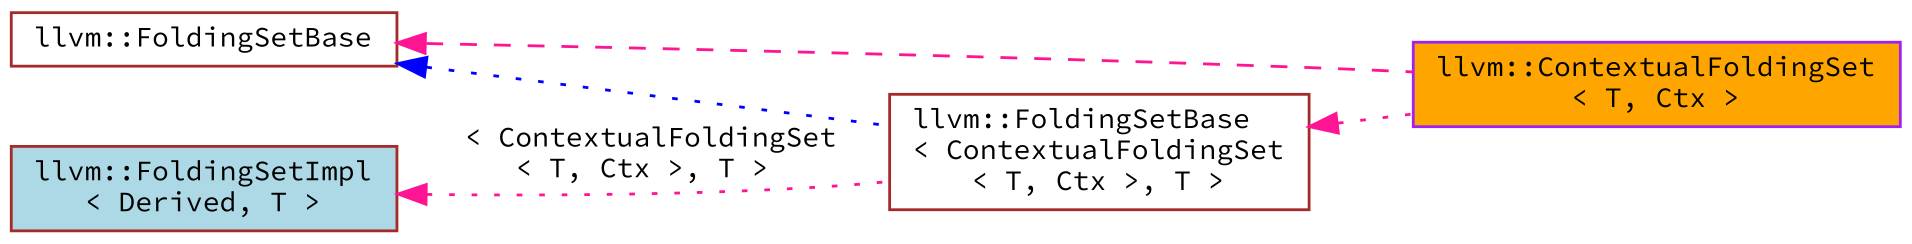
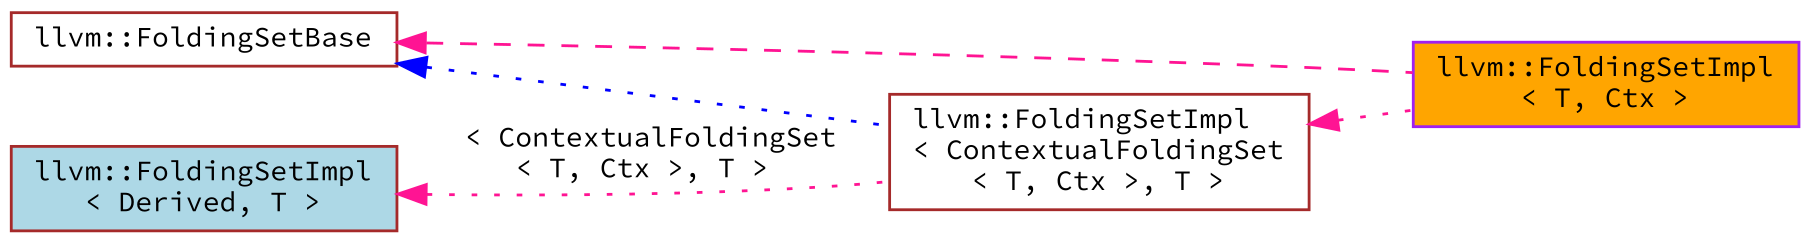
(1657, 84) -> (1606, 84)
(1099, 152) -> (1099, 152)
